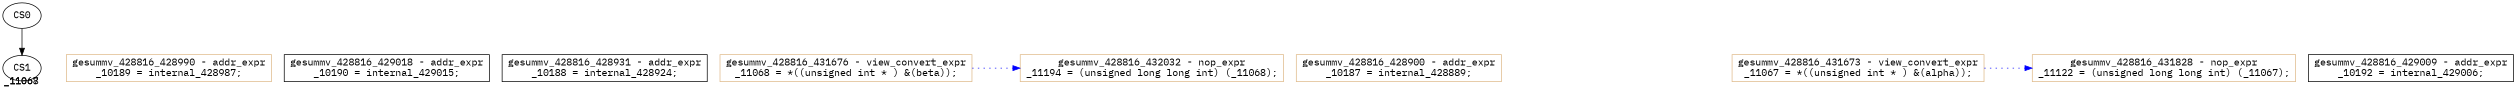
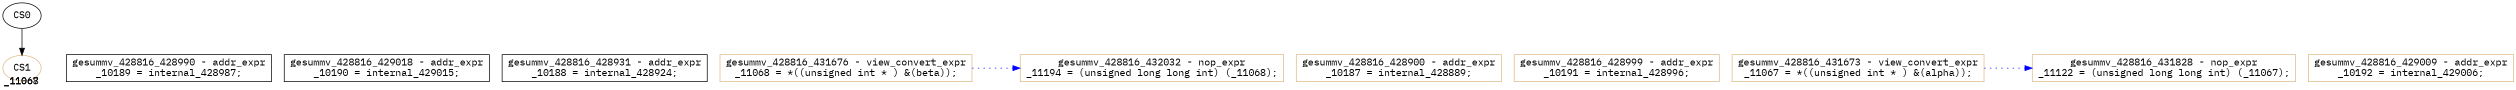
(22, 68) -> (22, 68)
(169, 68) -> (169, 68)
none -> (1617, 68)
(2411, 68) -> (2411, 68)
